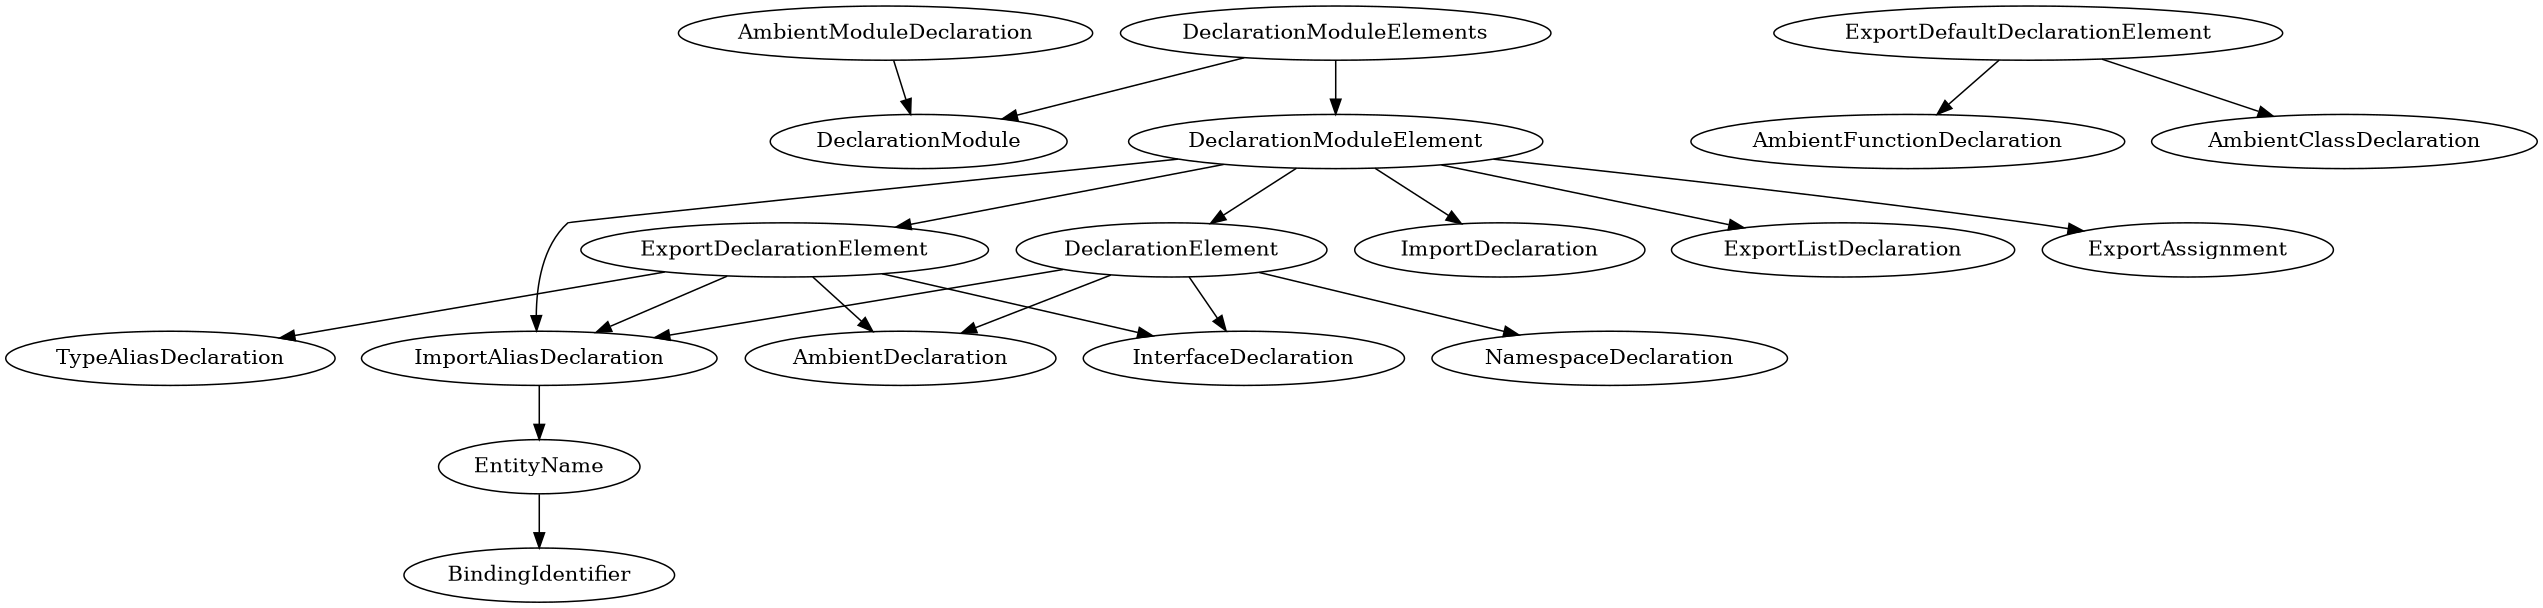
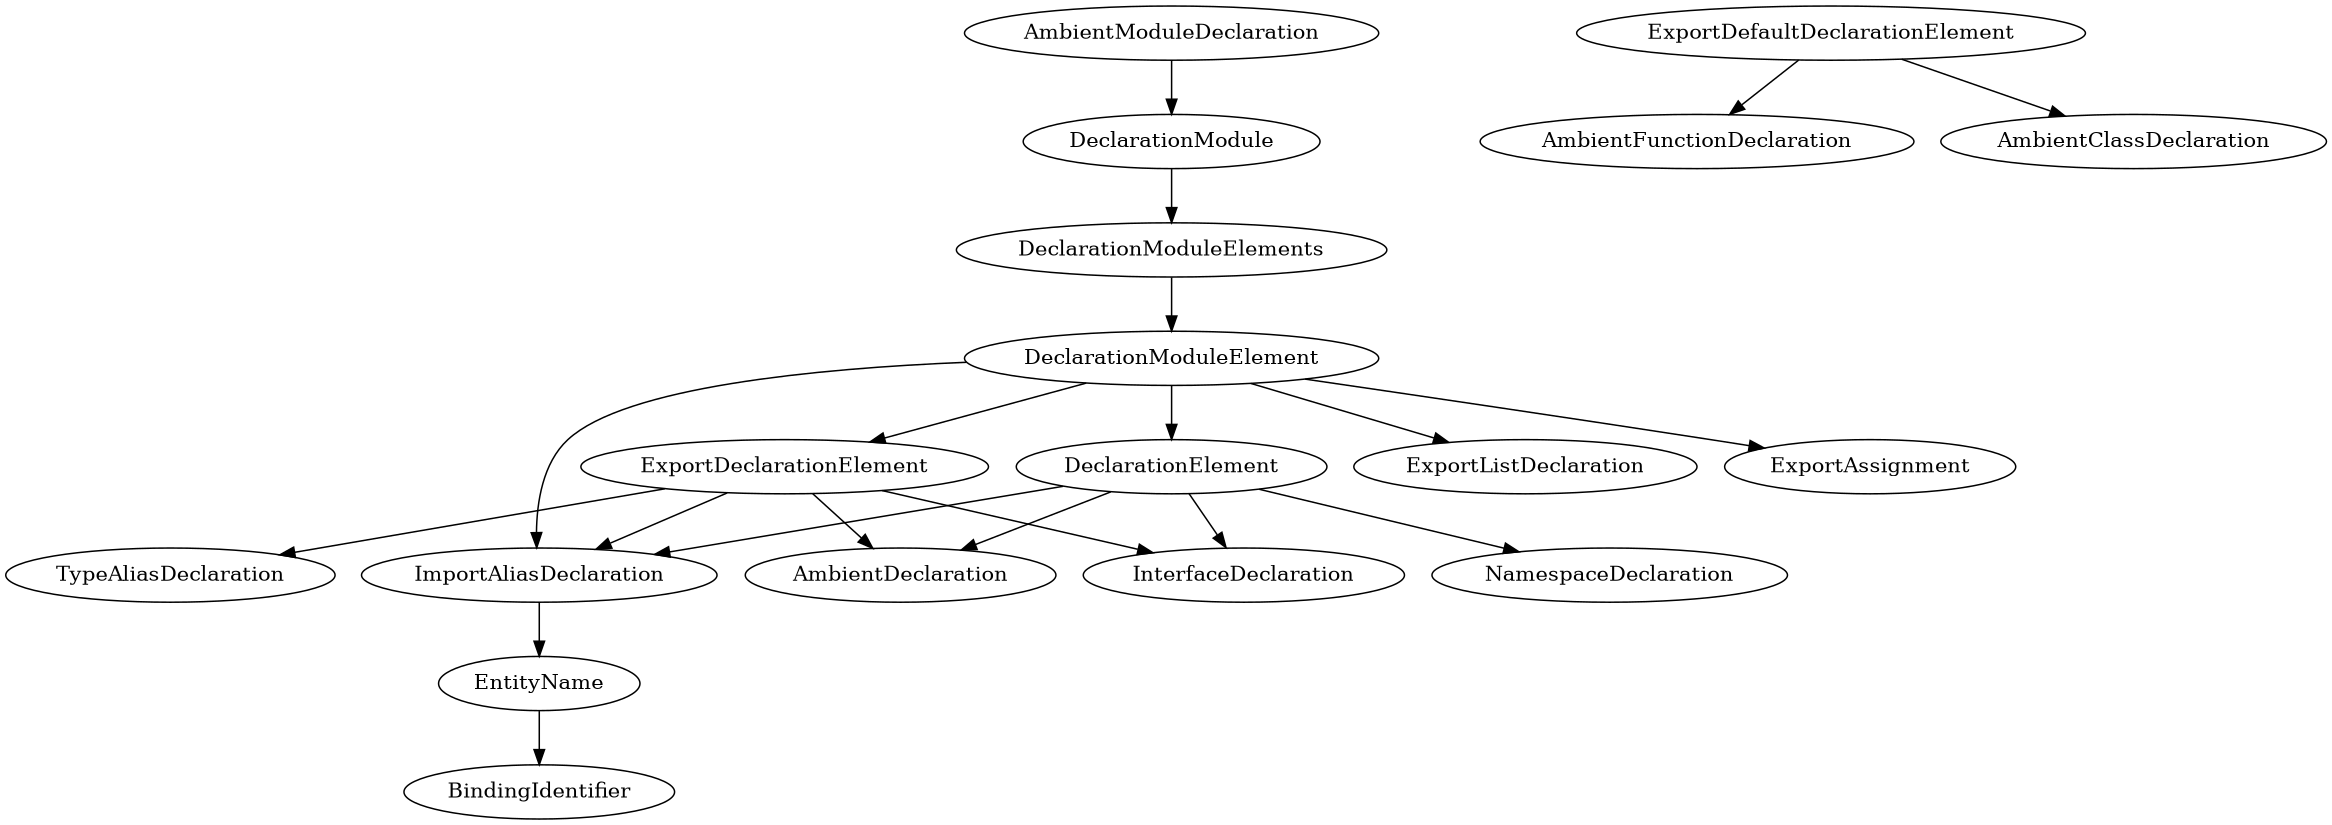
(1131, 86) -> (1172, 188)
(1500, 250) -> none
